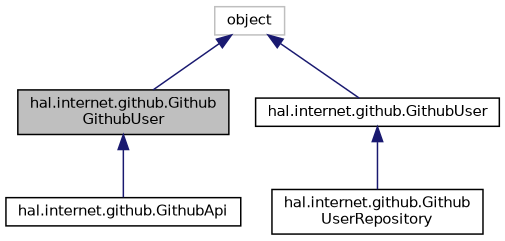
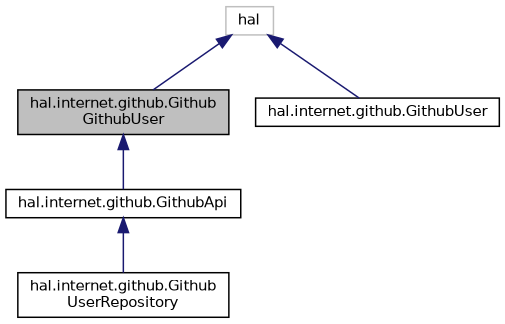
(250, 21) -> (250, 21)
(377, 166) -> (123, 253)
